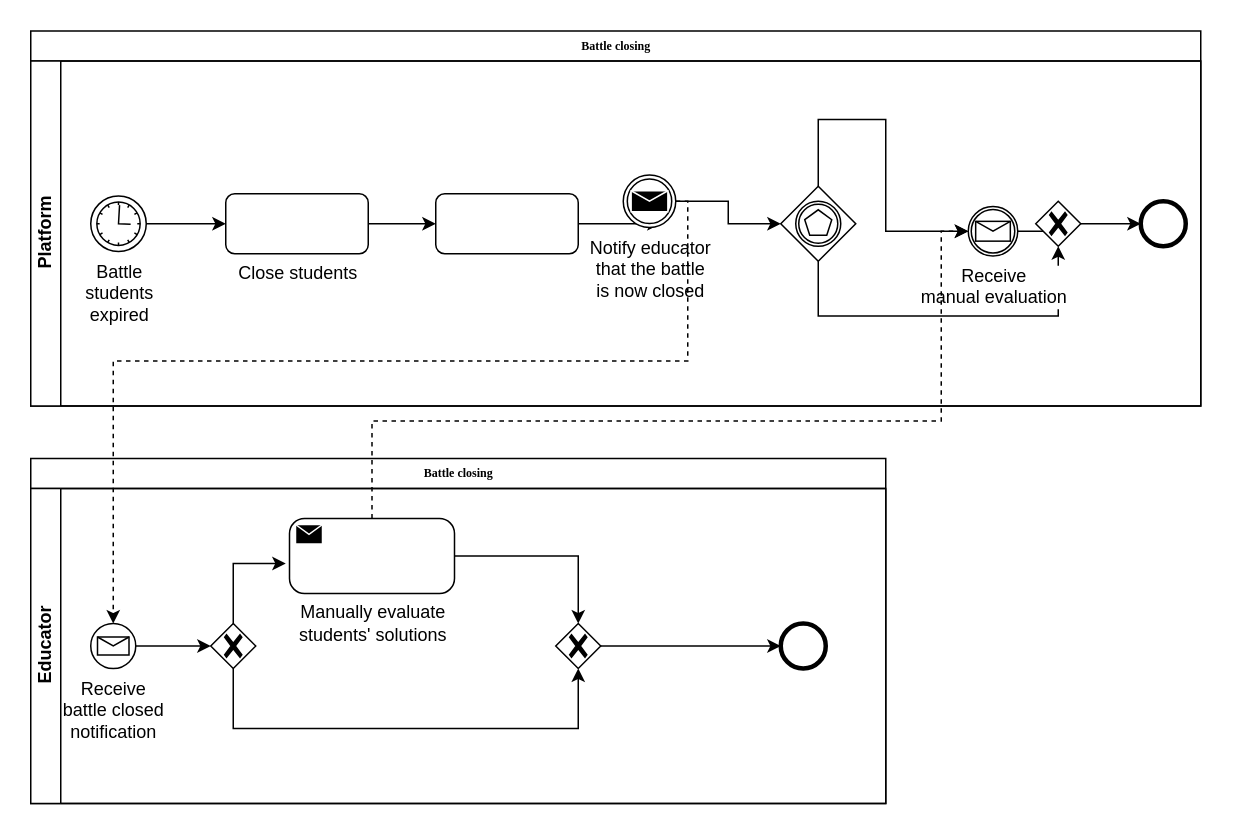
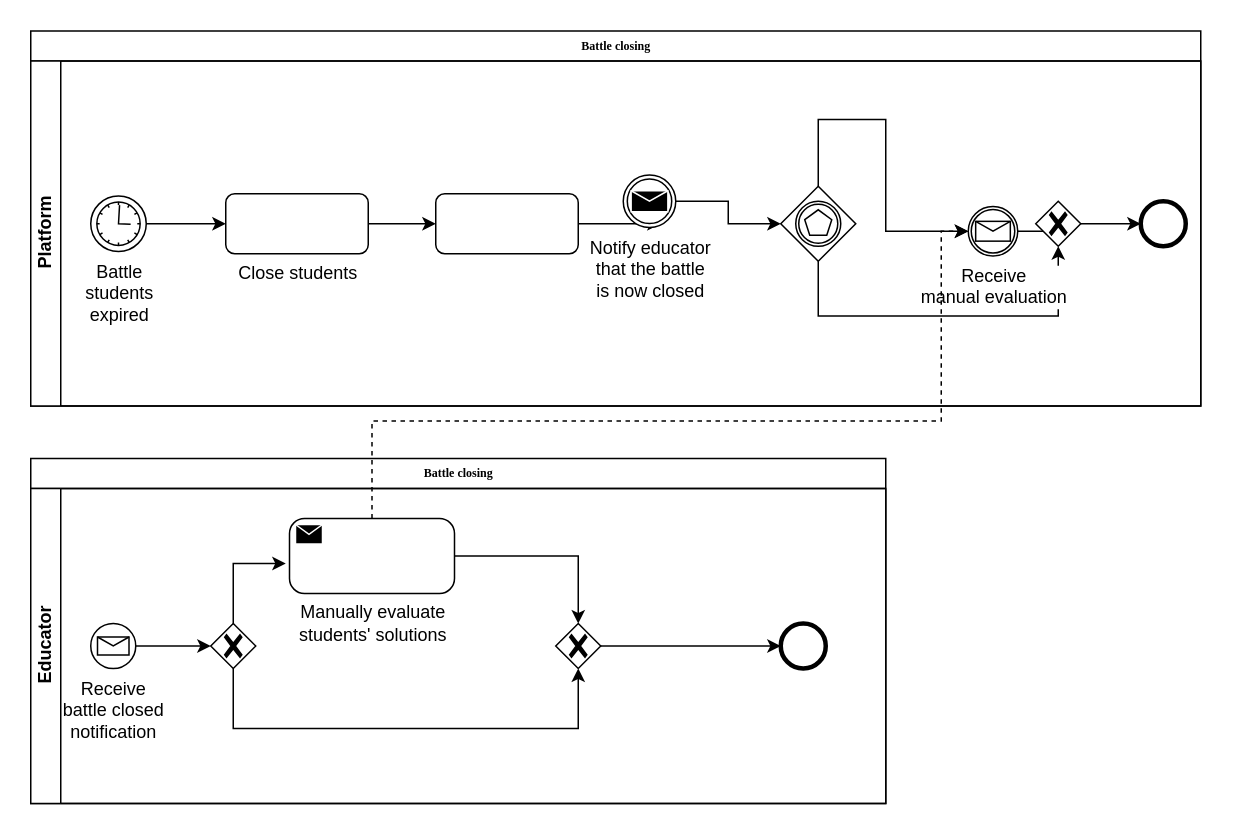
(352, 361) -> none
